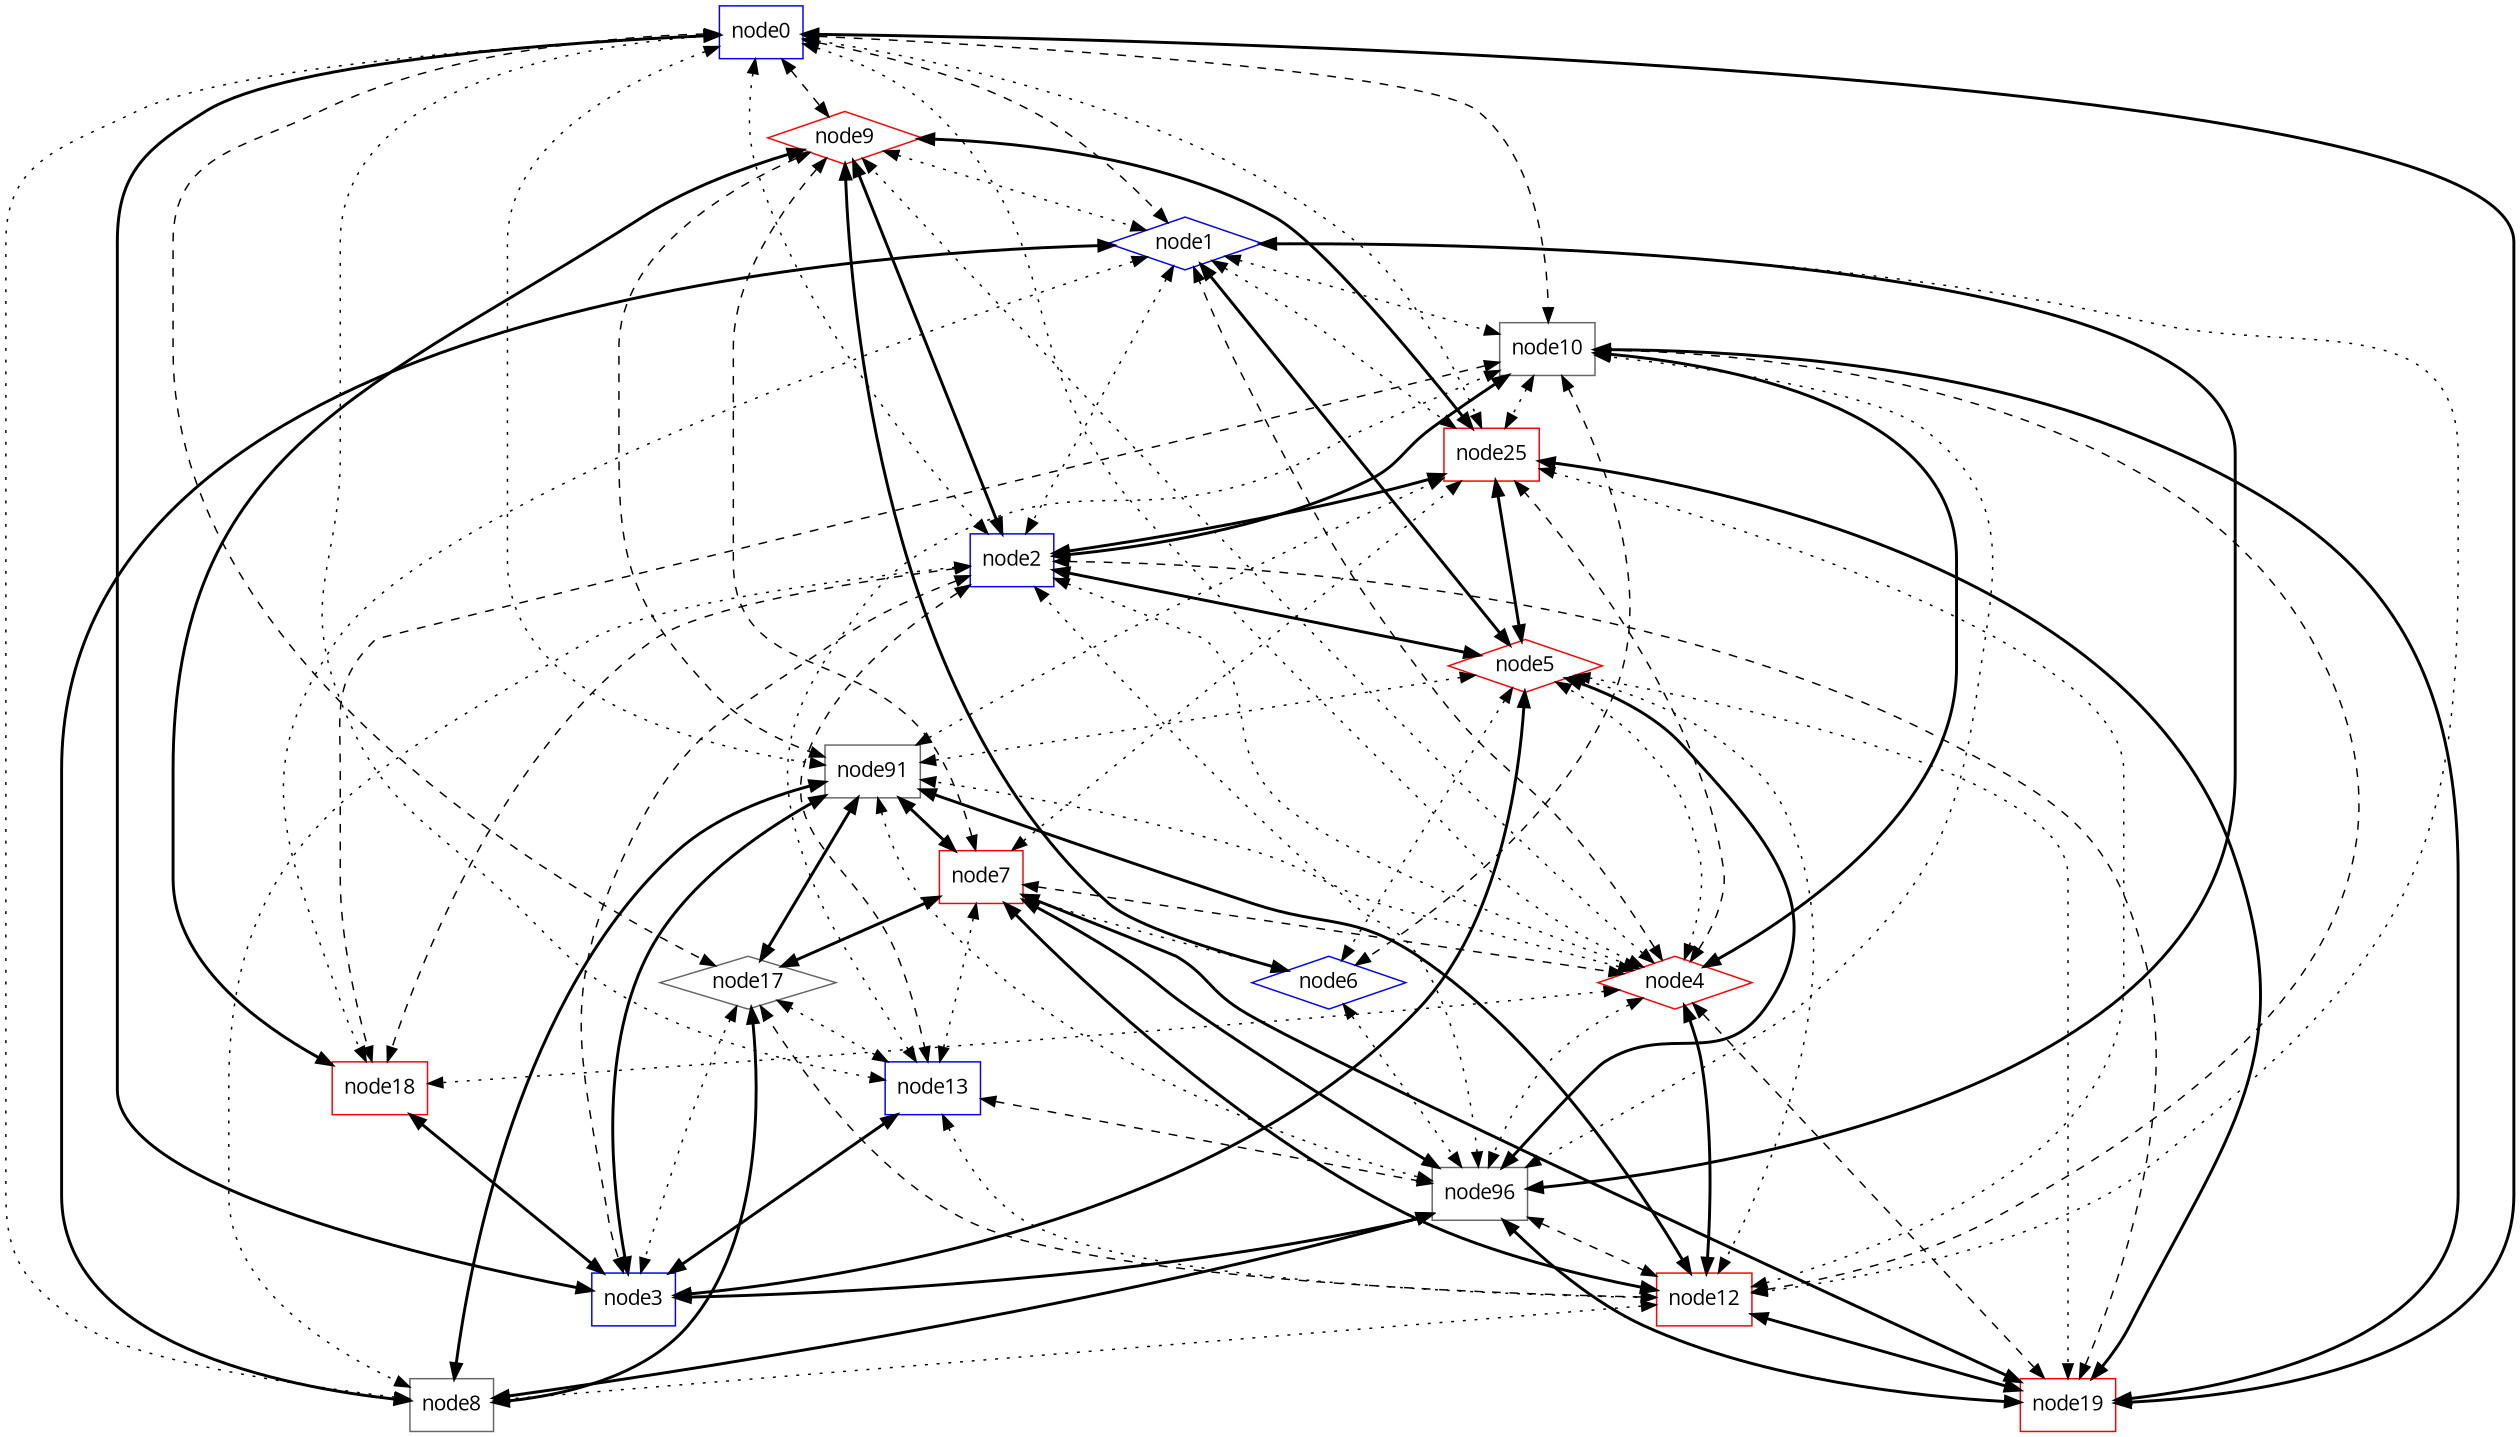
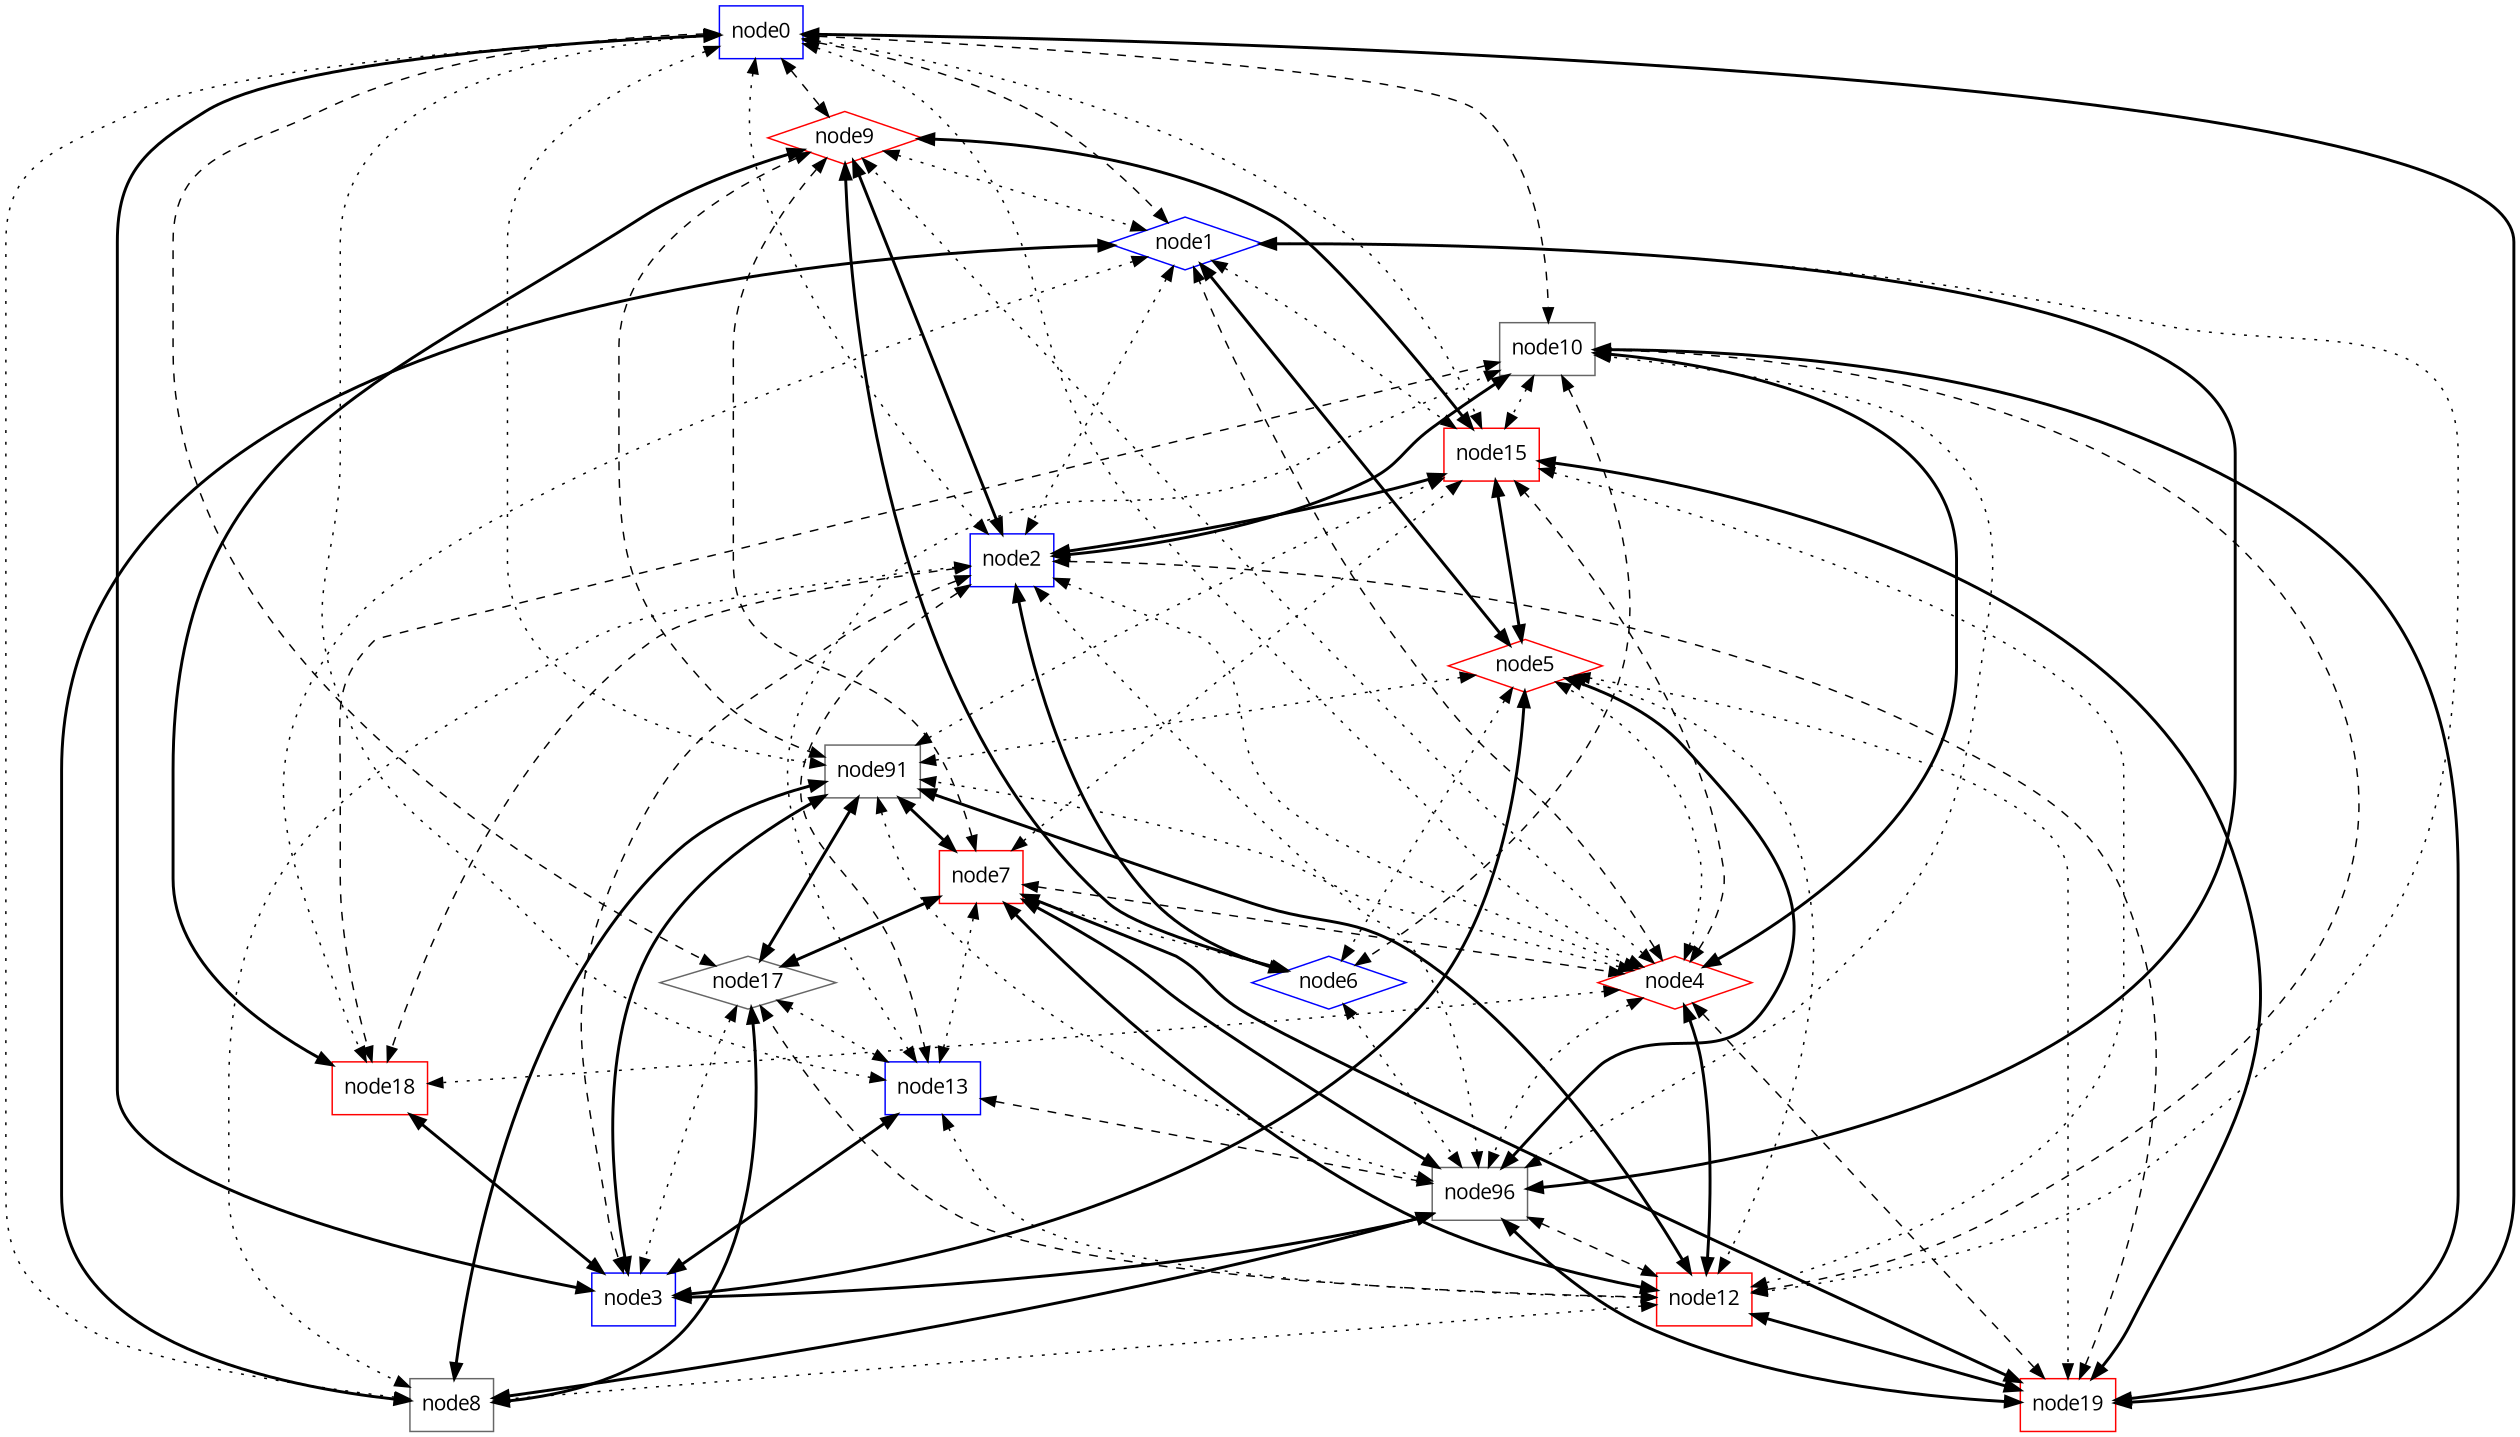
(1381, 300) -> none
(1492, 455) -> (1492, 455)
(1267, 613) -> (1096, 821)
